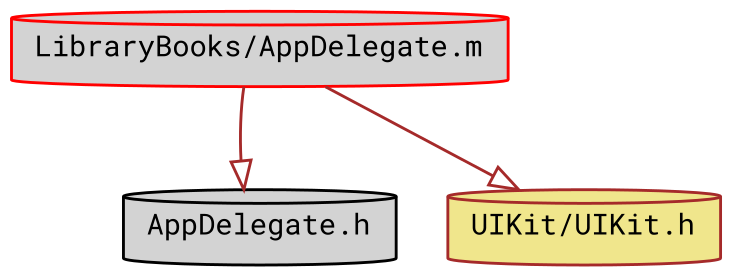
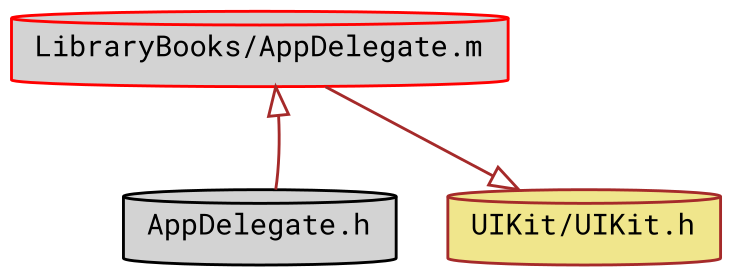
(241, 124) -> (279, 153)
